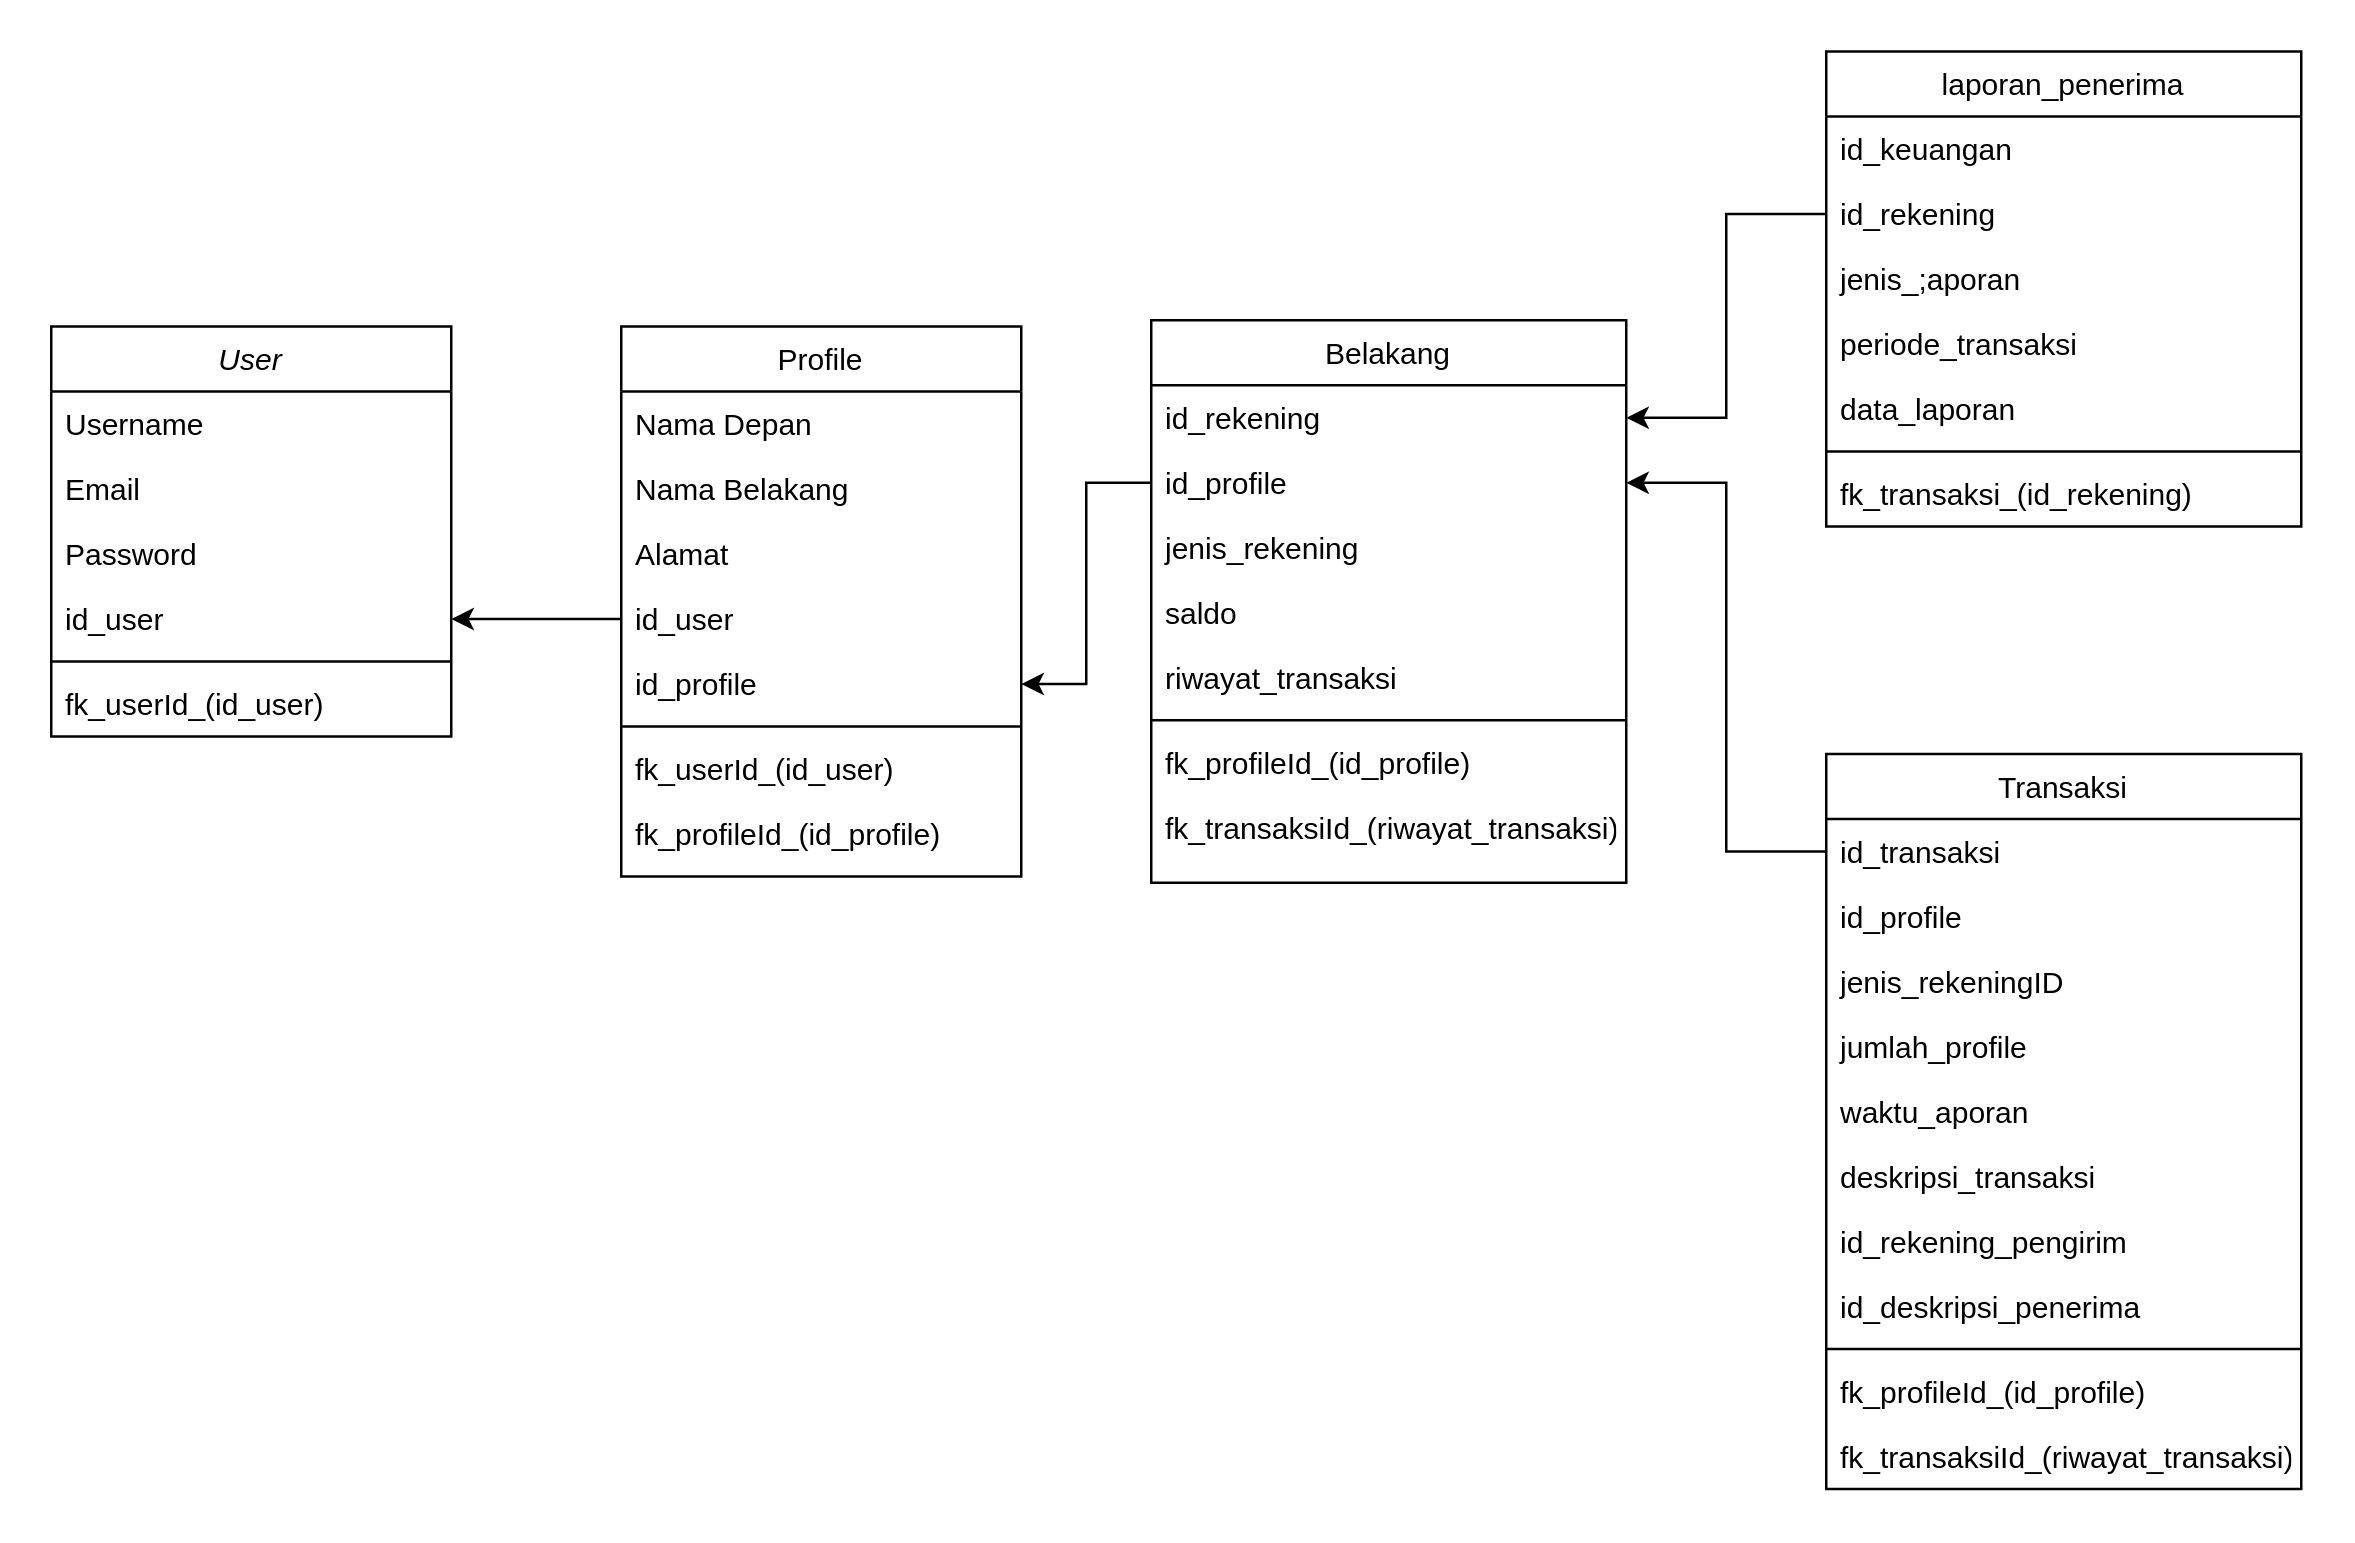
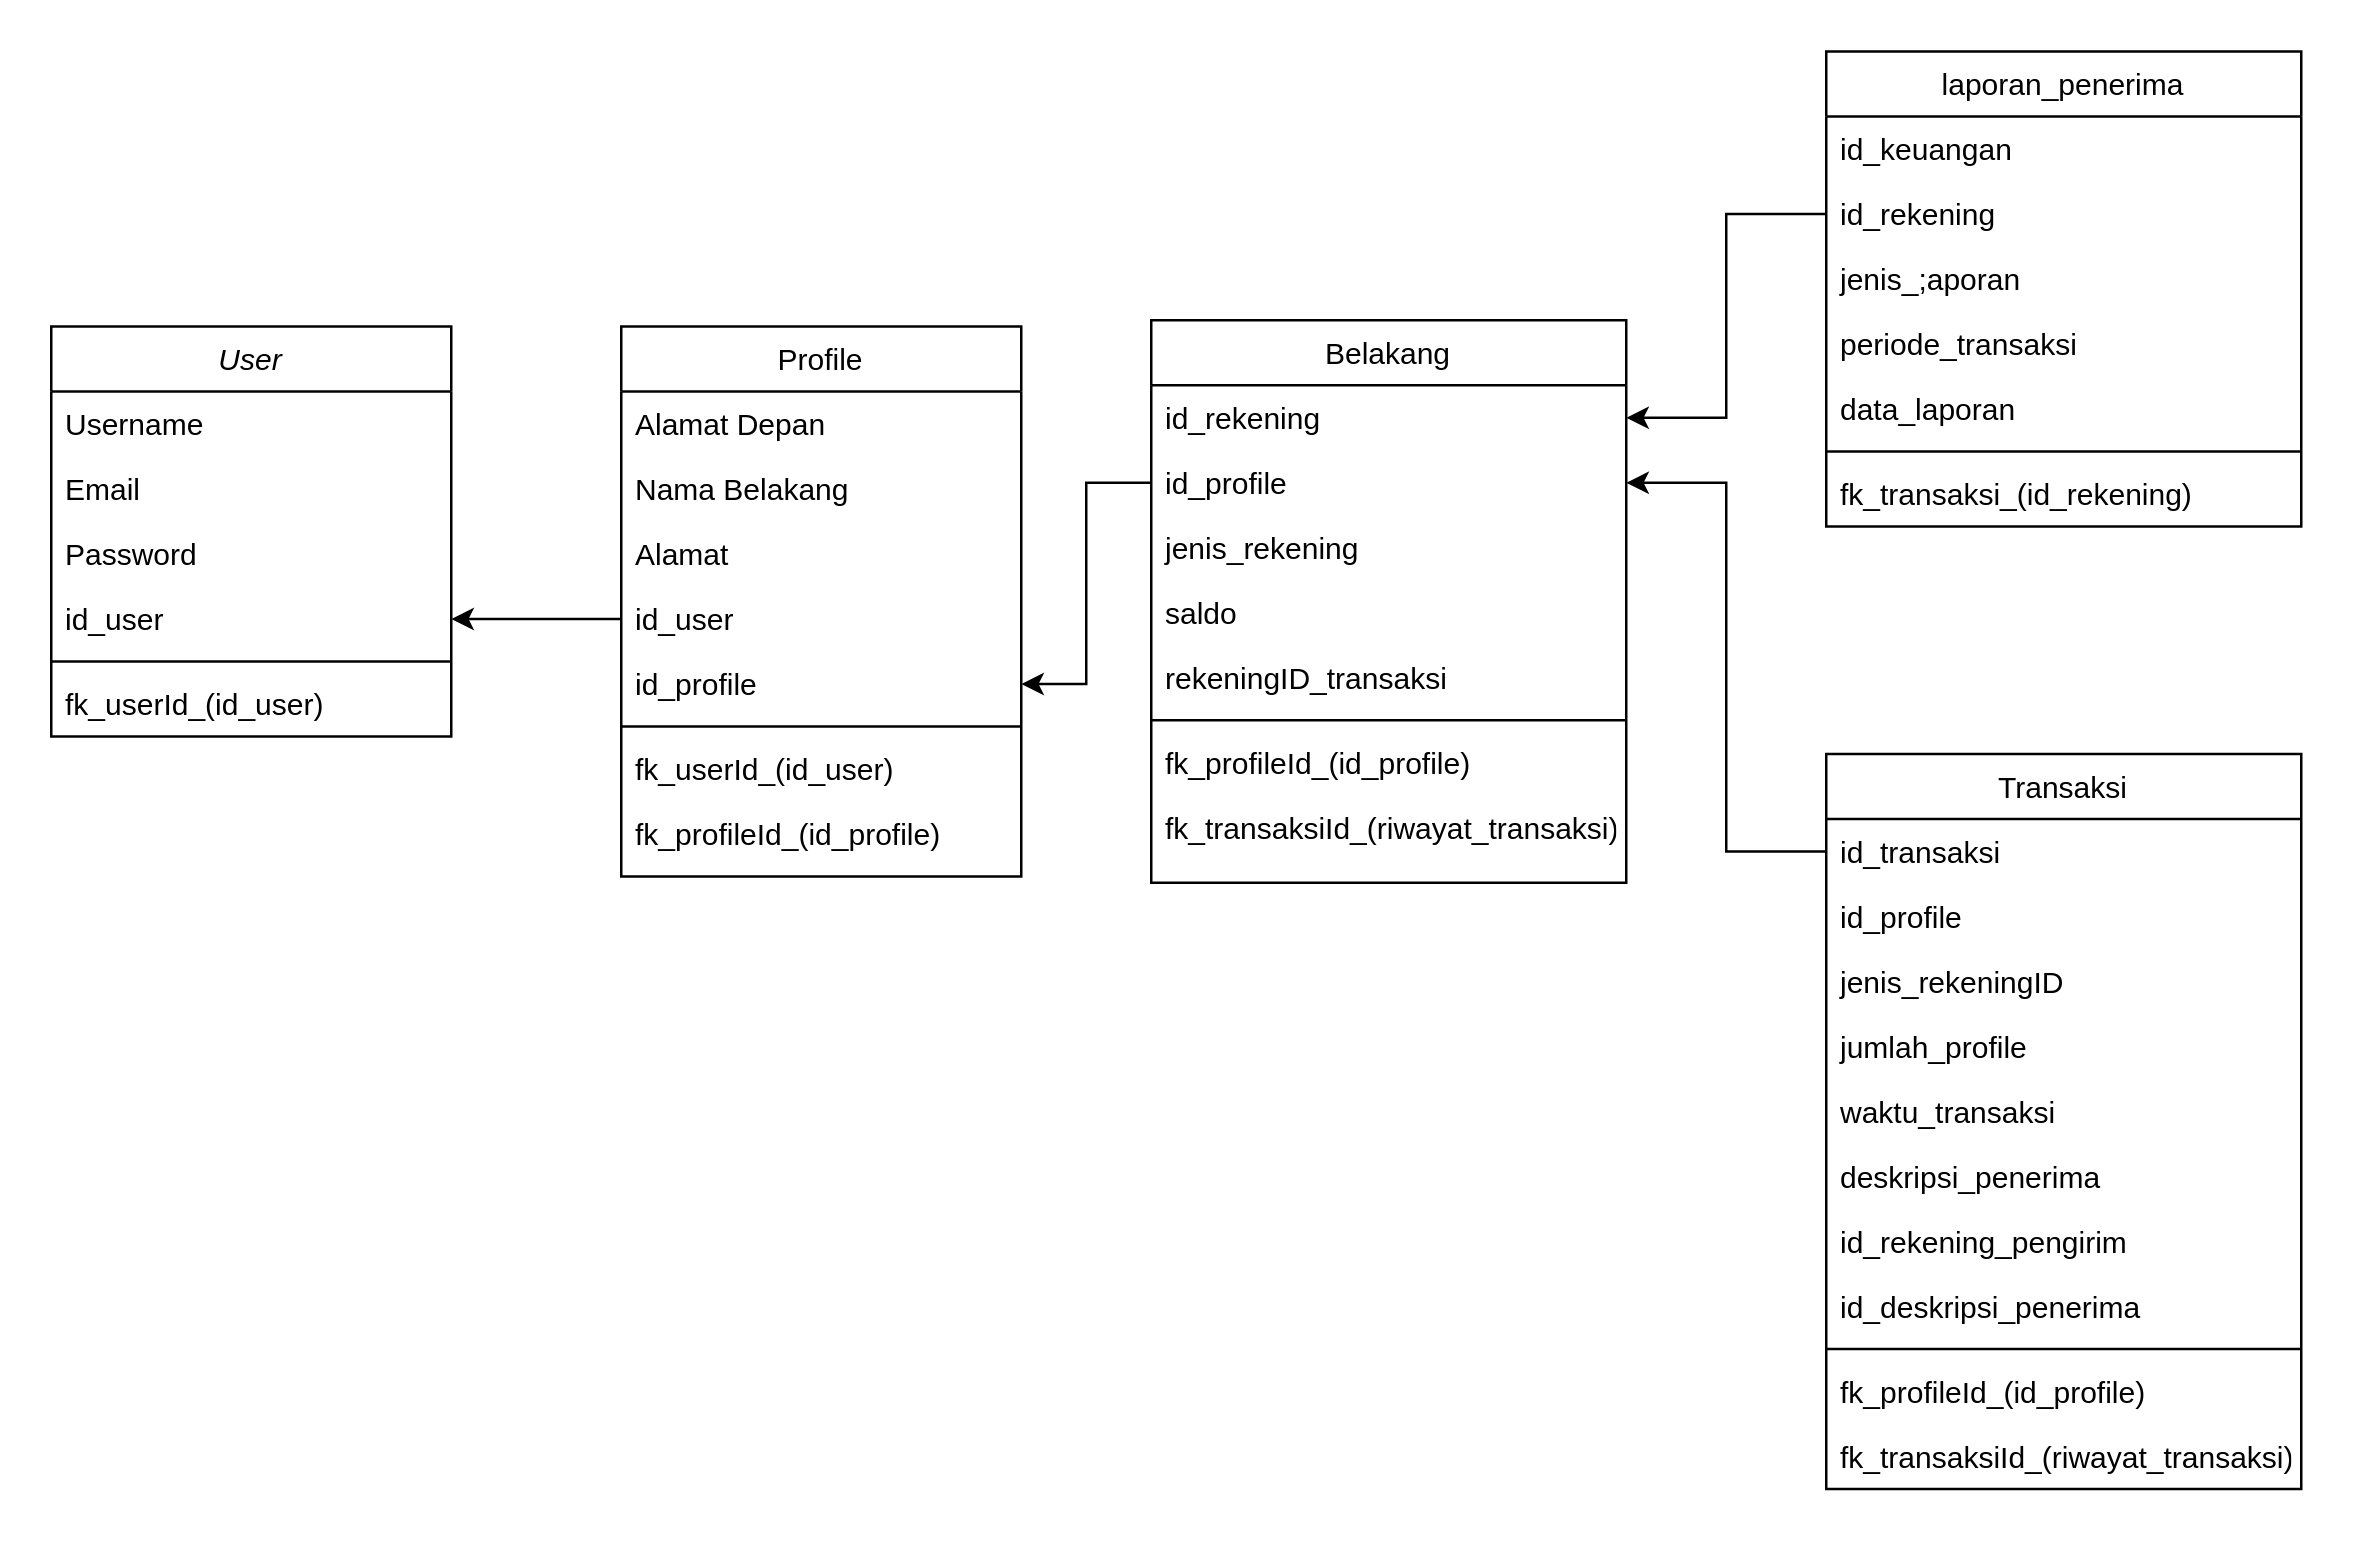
(715, 425) -> (728, 425)
(1300, 679) -> (1325, 679)
(1941, 1113) -> (1962, 1113)
(1988, 1178) -> (1980, 1178)
